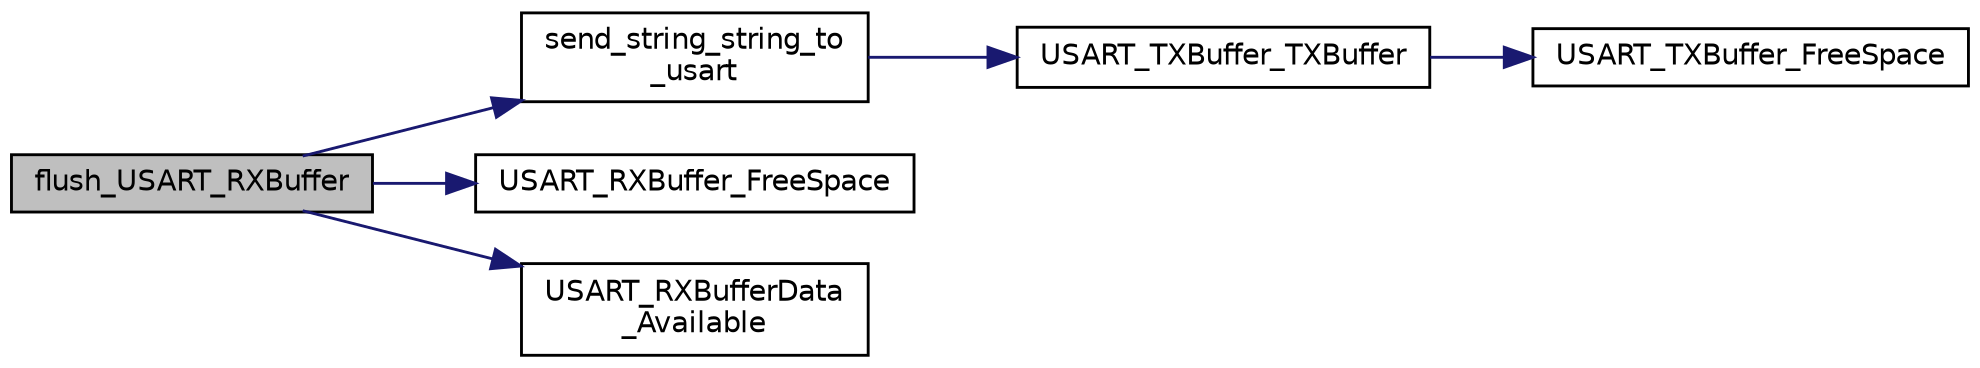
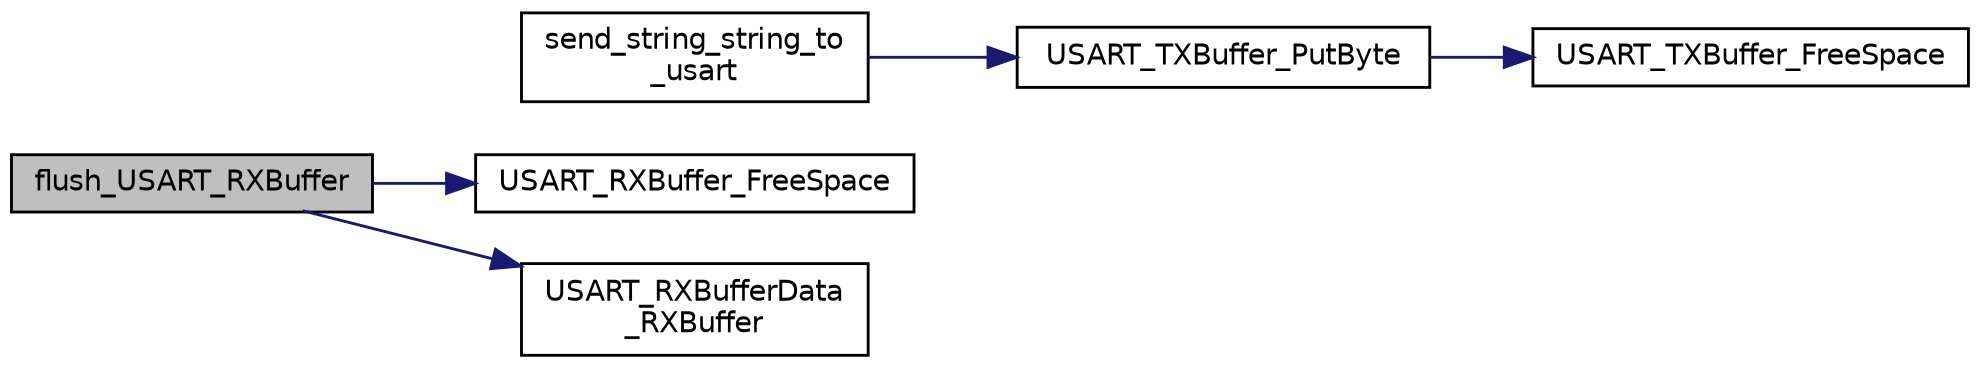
(1223, 57) -> (1223, 57)
(398, 132) -> none
(695, 309) -> (695, 309)
